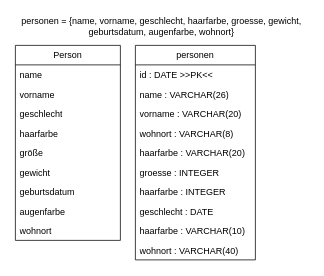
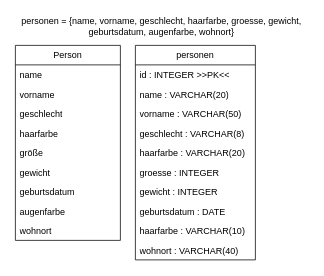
(174, 76) -> (182, 76)
(182, 95) -> (182, 95)
(189, 115) -> (189, 115)
(187, 134) -> (193, 134)
(184, 193) -> (178, 193)
(178, 212) -> (184, 212)
